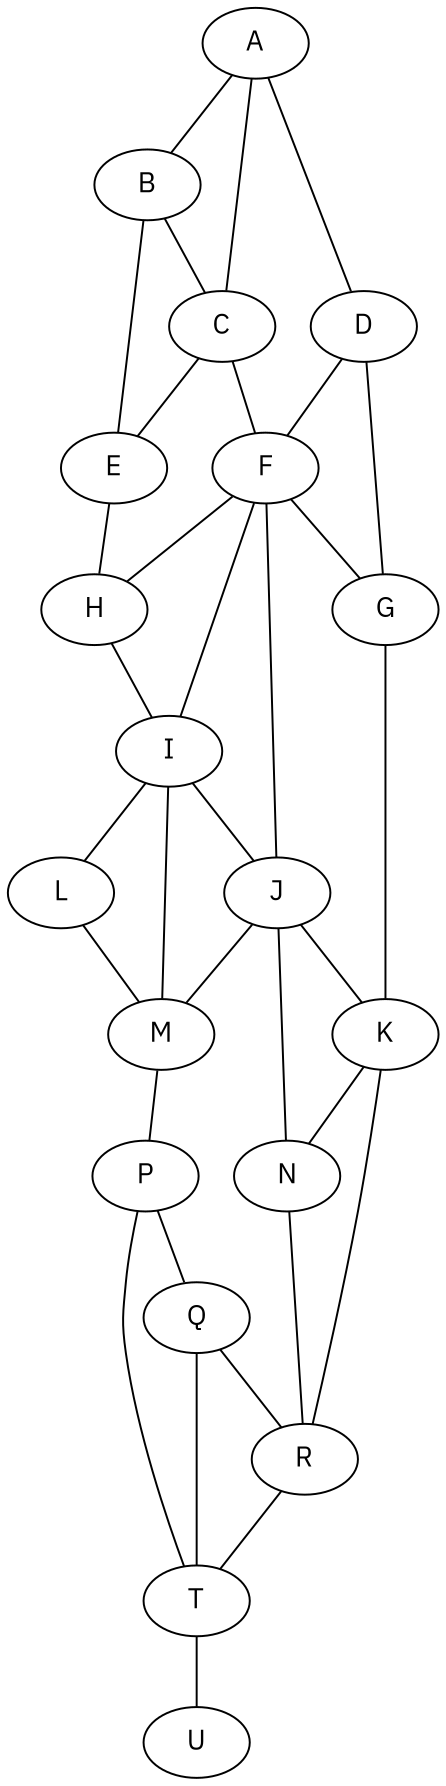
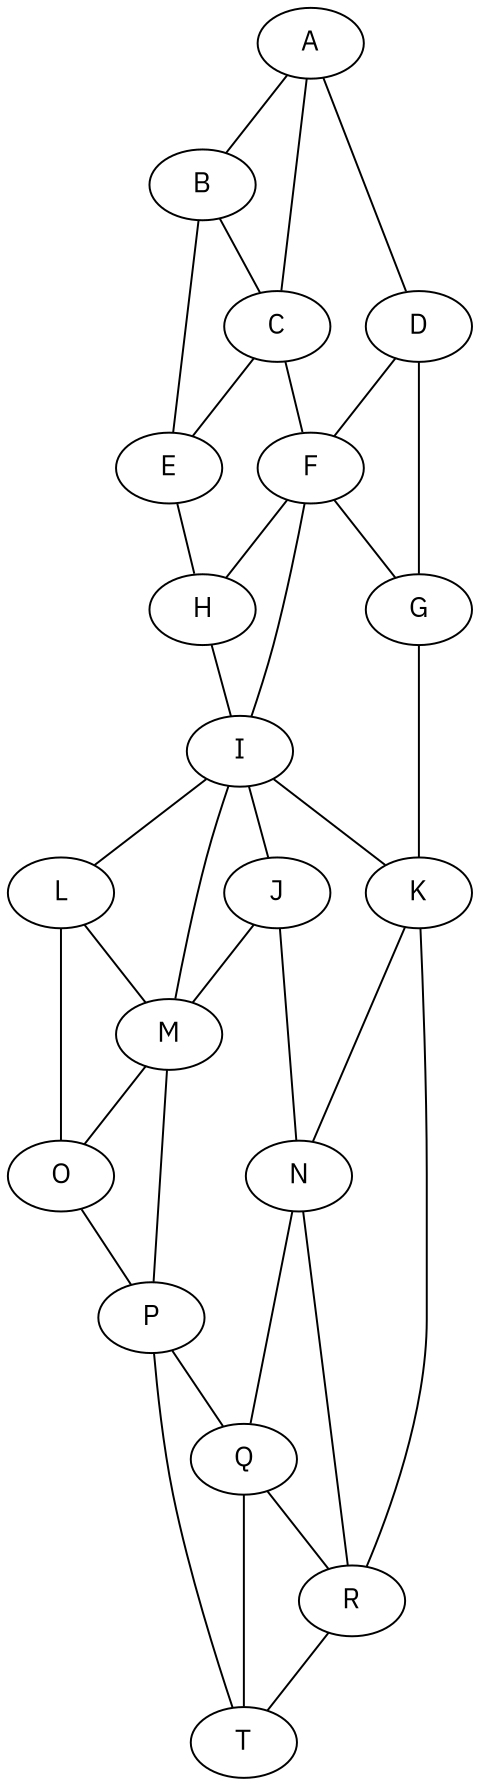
(271, 680) -> none
(331, 964) -> (329, 822)
none -> (61, 1176)
none -> (271, 1318)
(197, 1742) -> none
